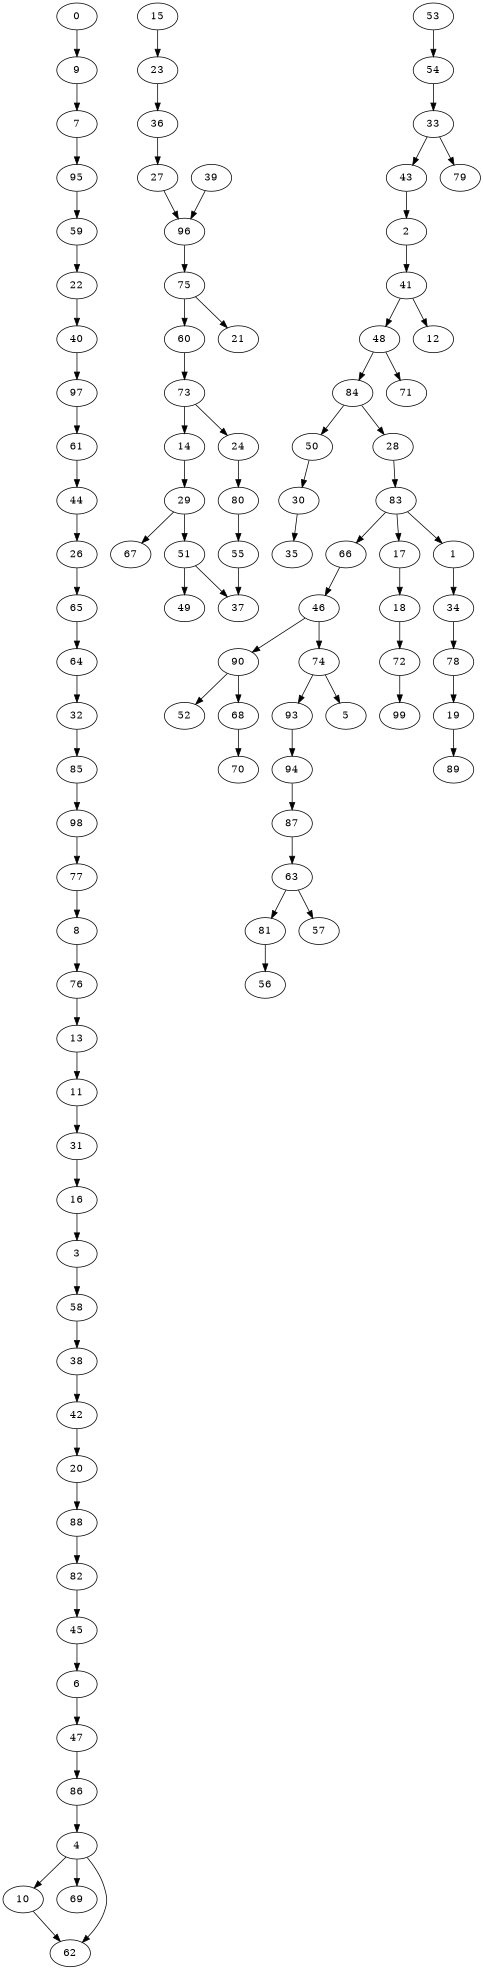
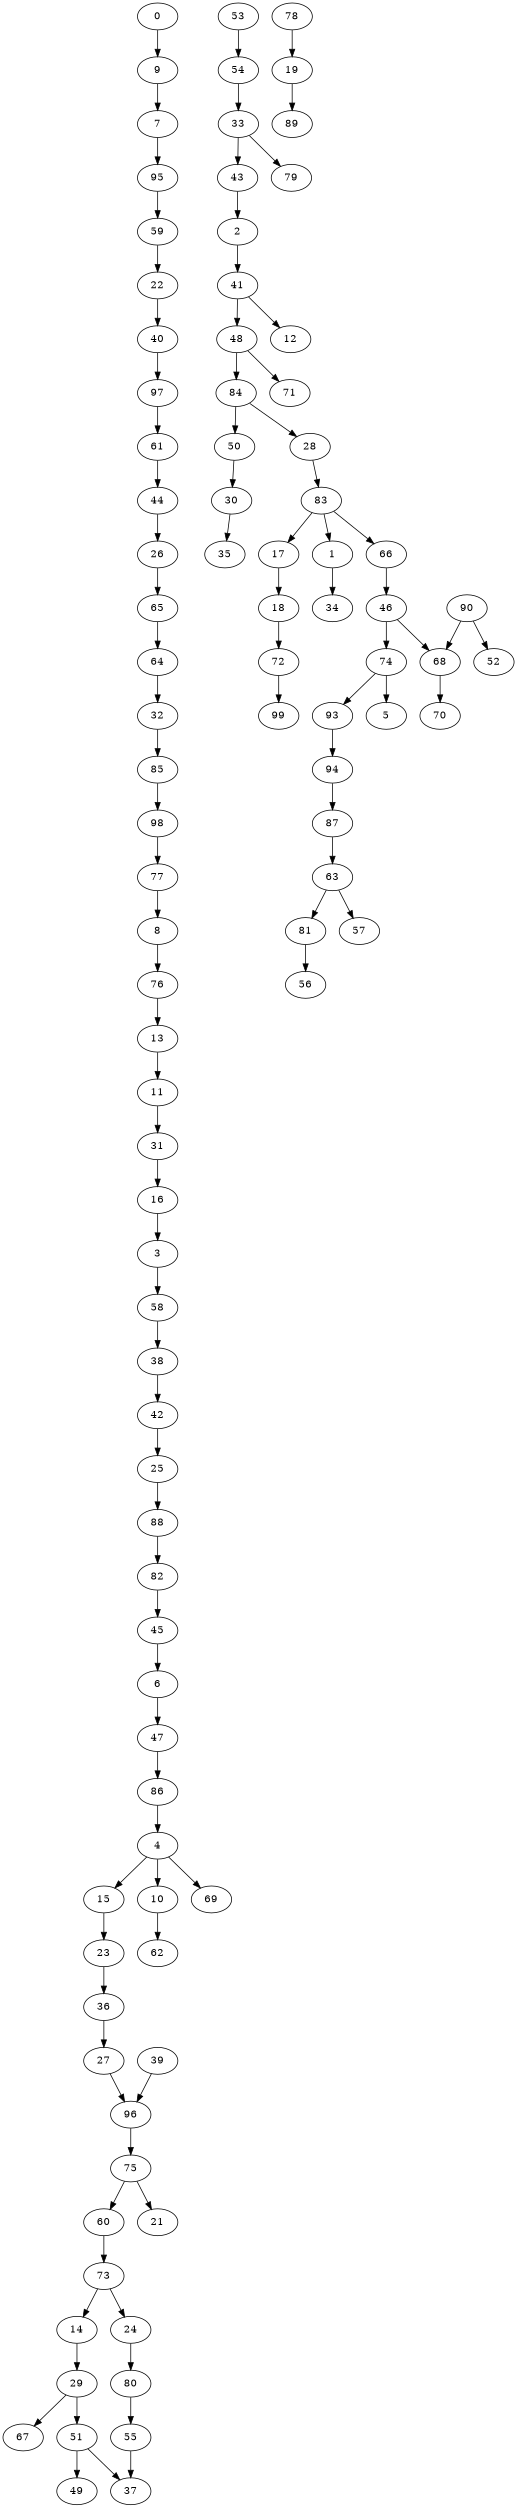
(454, 631) -> none
(282, 633) -> (410, 632)
(77, 1469) -> (158, 1469)
(107, 1897) -> (134, 1870)
